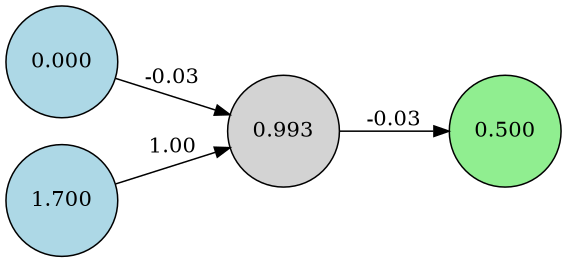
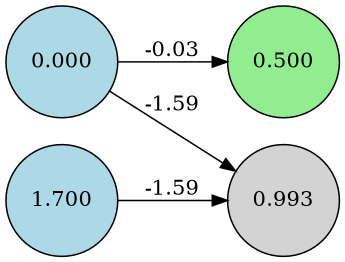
(173, 78) -> (173, 105)
(387, 131) -> (165, 62)
(173, 147) -> (173, 189)
